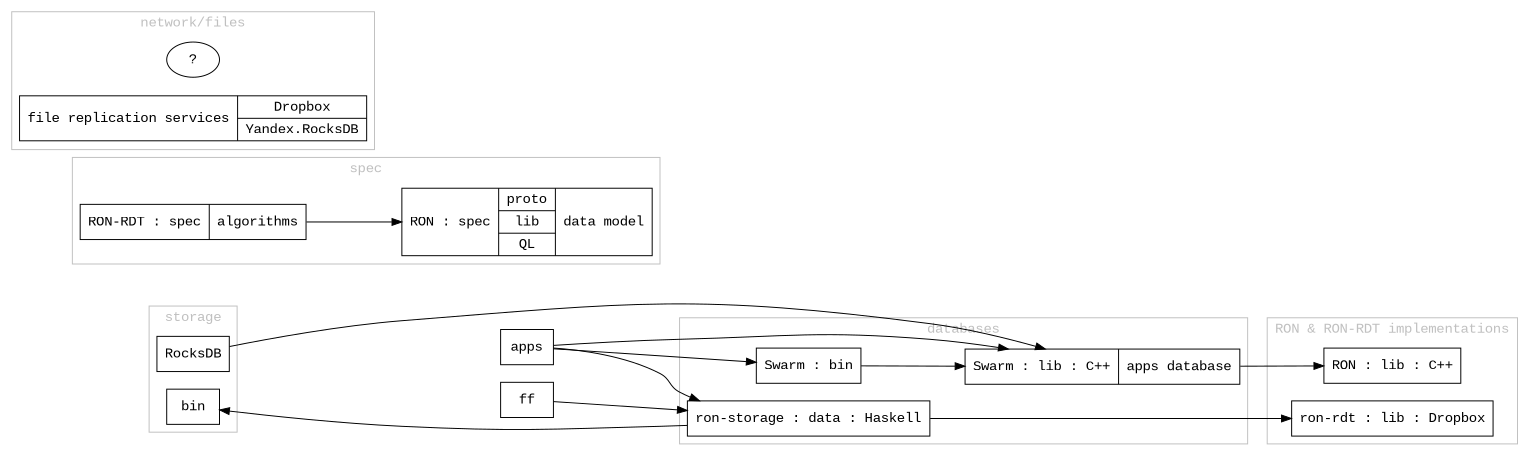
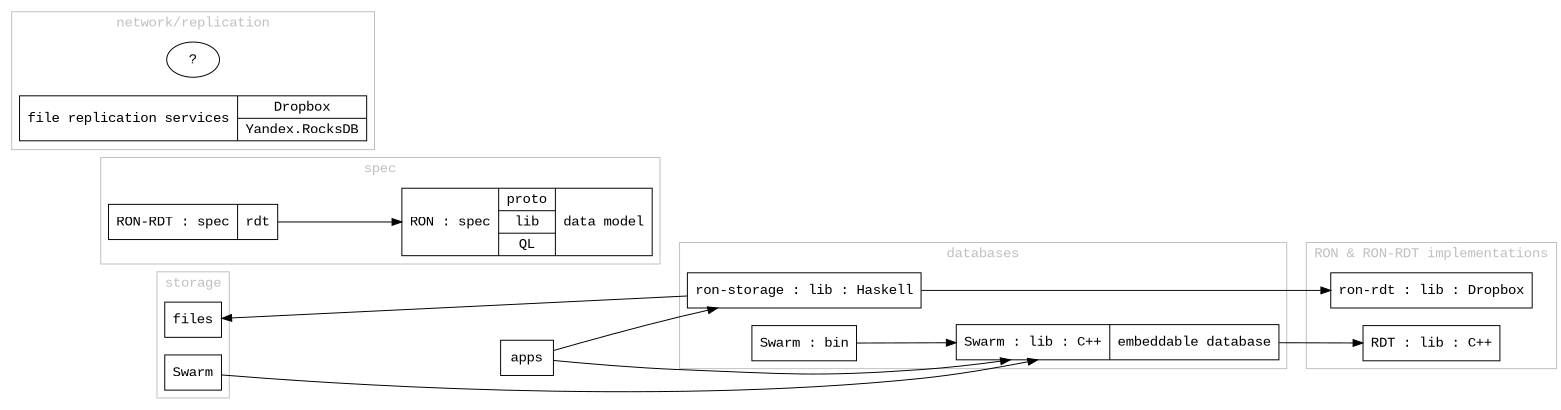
(193, 23) -> (193, 23)
(258, 221) -> (258, 221)
(193, 354) -> (193, 373)
(650, 355) -> none
(1179, 366) -> (1194, 342)
(1392, 366) -> (1431, 343)
(527, 400) -> none
(193, 407) -> (193, 320)
(809, 418) -> (804, 290)
